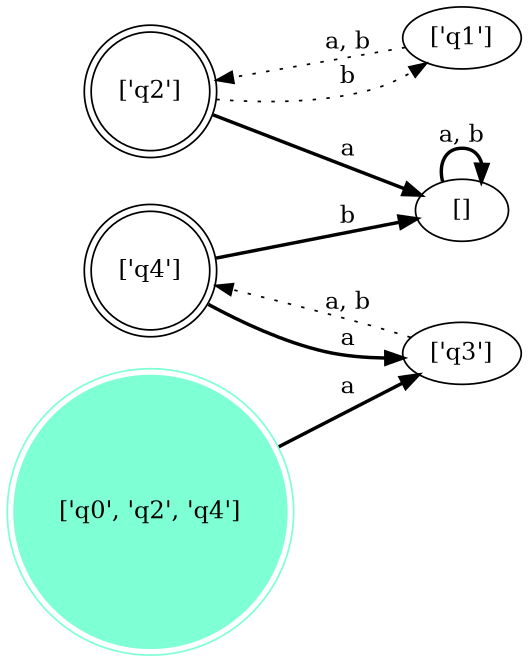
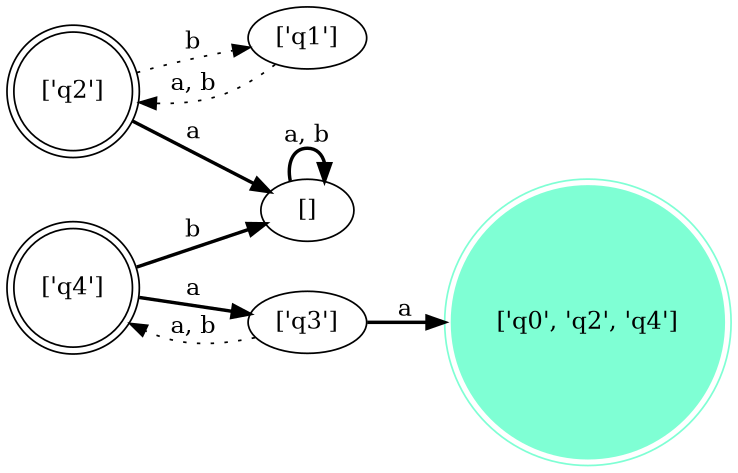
(341, 415) -> (397, 322)
